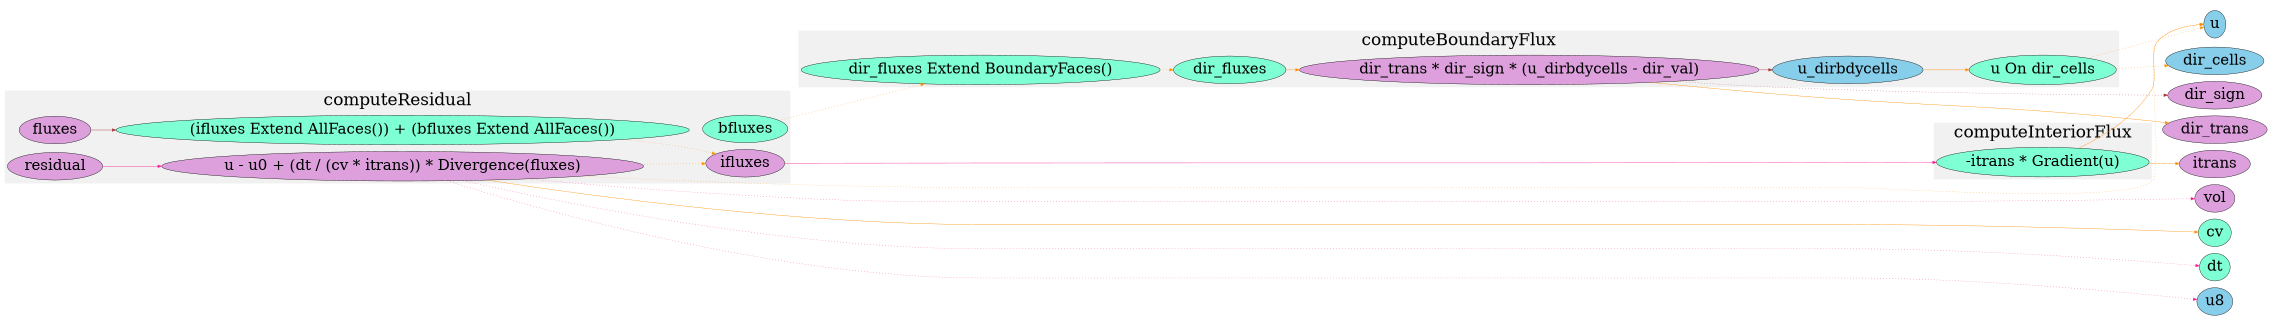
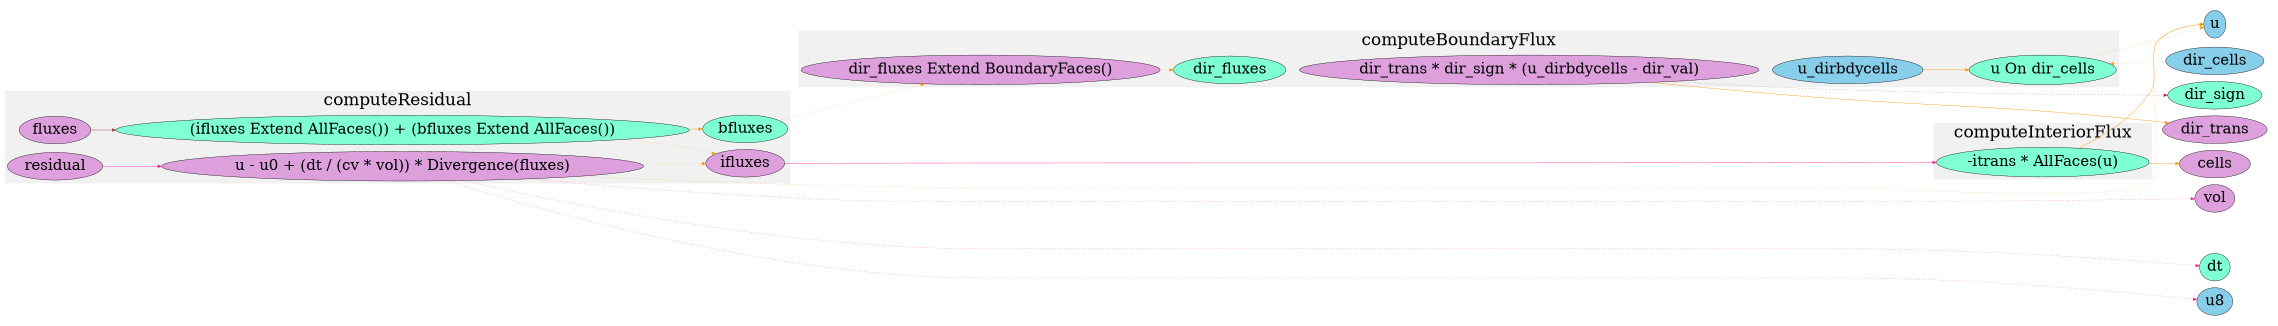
(2140, 67) -> (2140, 62)
(981, 70) -> (981, 70)
(1291, 70) -> none
(1764, 70) -> none
(2215, 95) -> (2215, 95)
none -> (694, 129)
(2043, 162) -> (2043, 162)
(2215, 164) -> (2215, 164)
(403, 166) -> (403, 166)
(2215, 233) -> none
